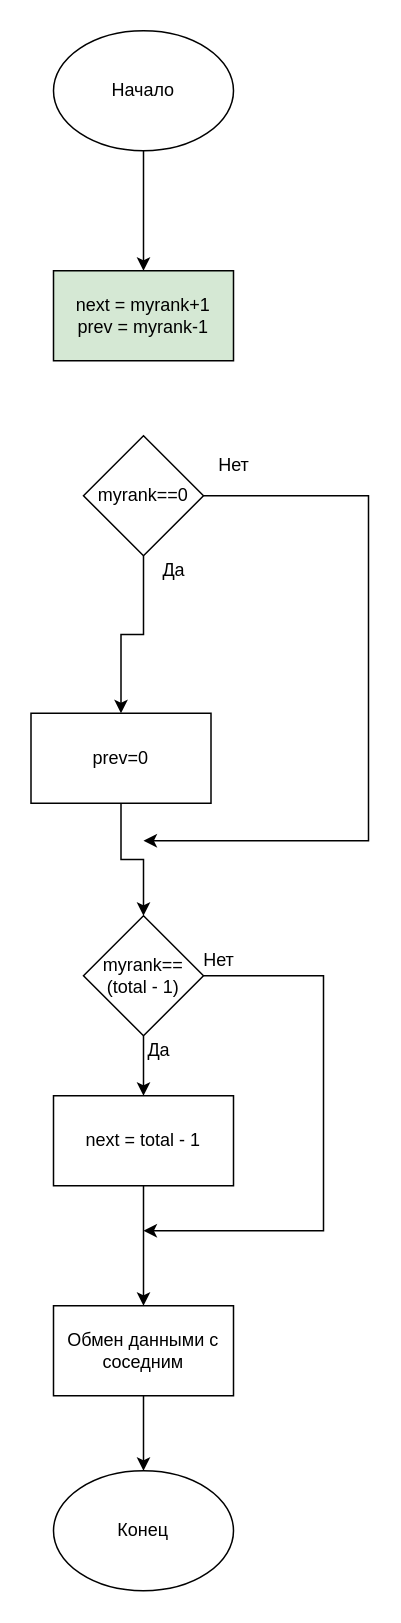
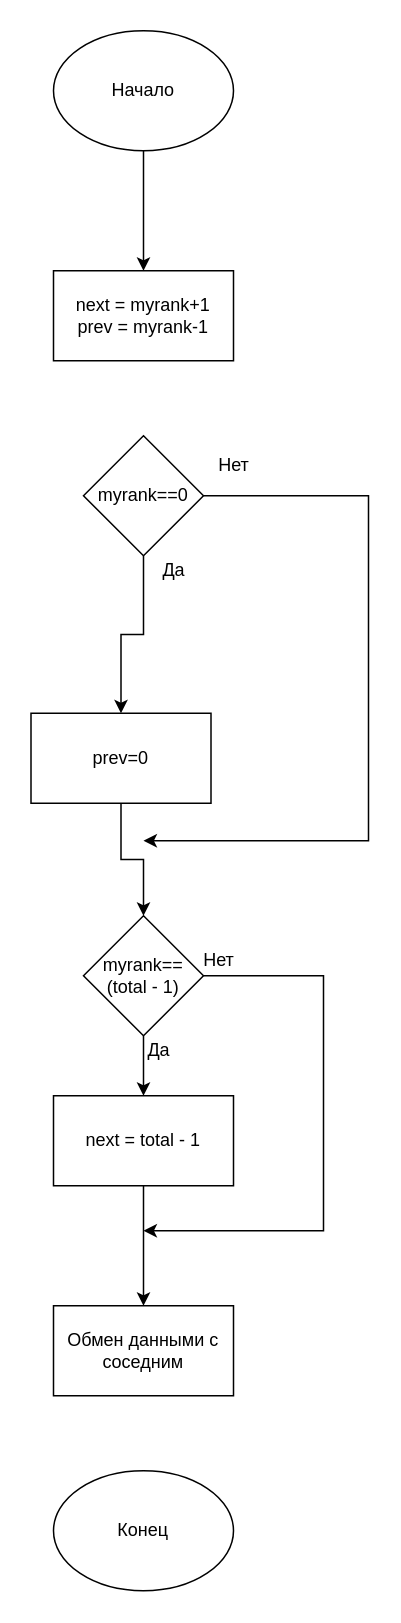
(143, 316) -> (143, 316)
(143, 1428) -> none
